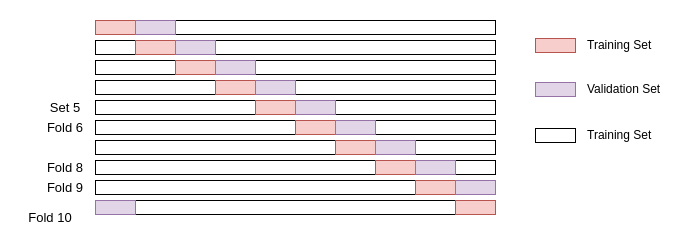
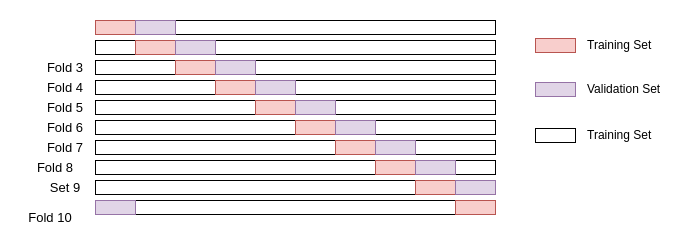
none -> (66, 68)
none -> (66, 88)
(66, 108) -> (66, 108)
none -> (66, 148)
(66, 168) -> (56, 168)
(66, 188) -> (66, 188)
